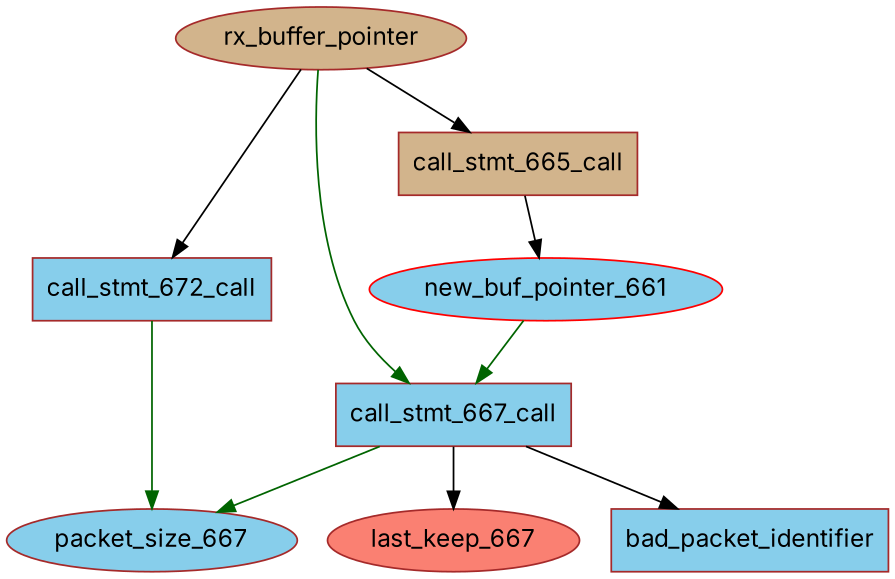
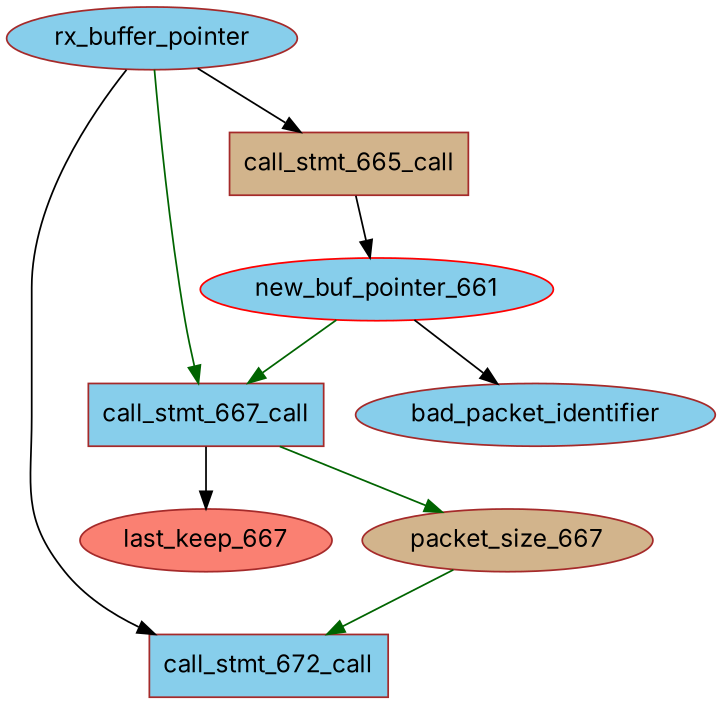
(321, 38) -> (152, 38)
(152, 406) -> (398, 598)
(594, 474) -> (449, 347)
(152, 540) -> (508, 540)
(750, 540) -> (535, 415)
